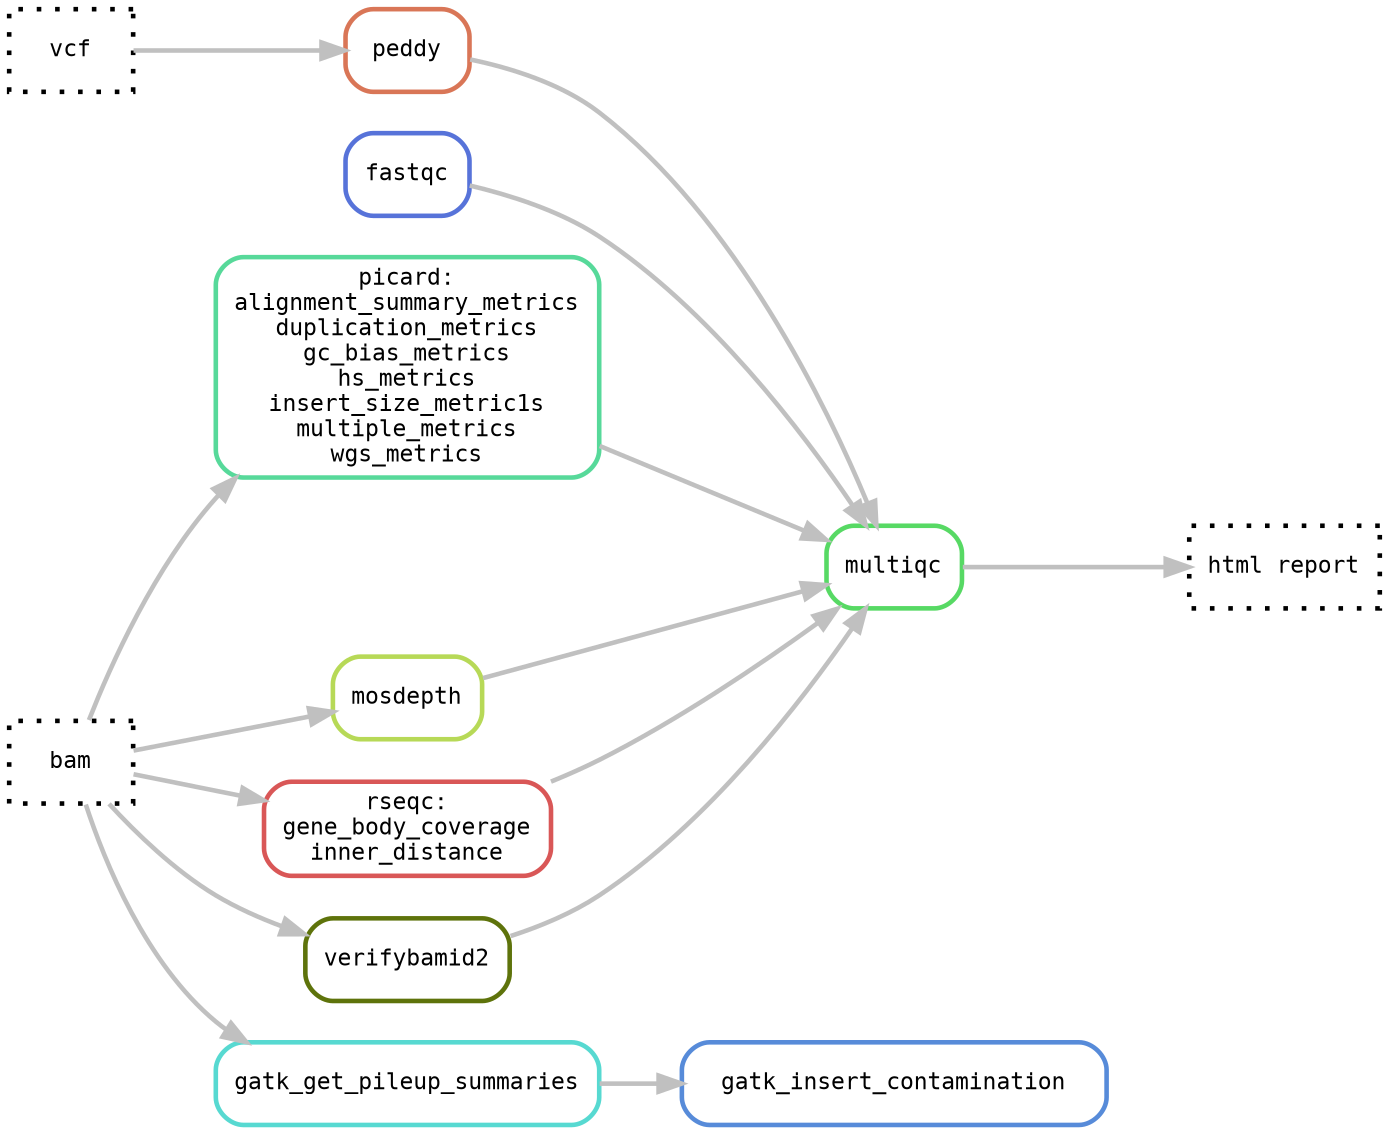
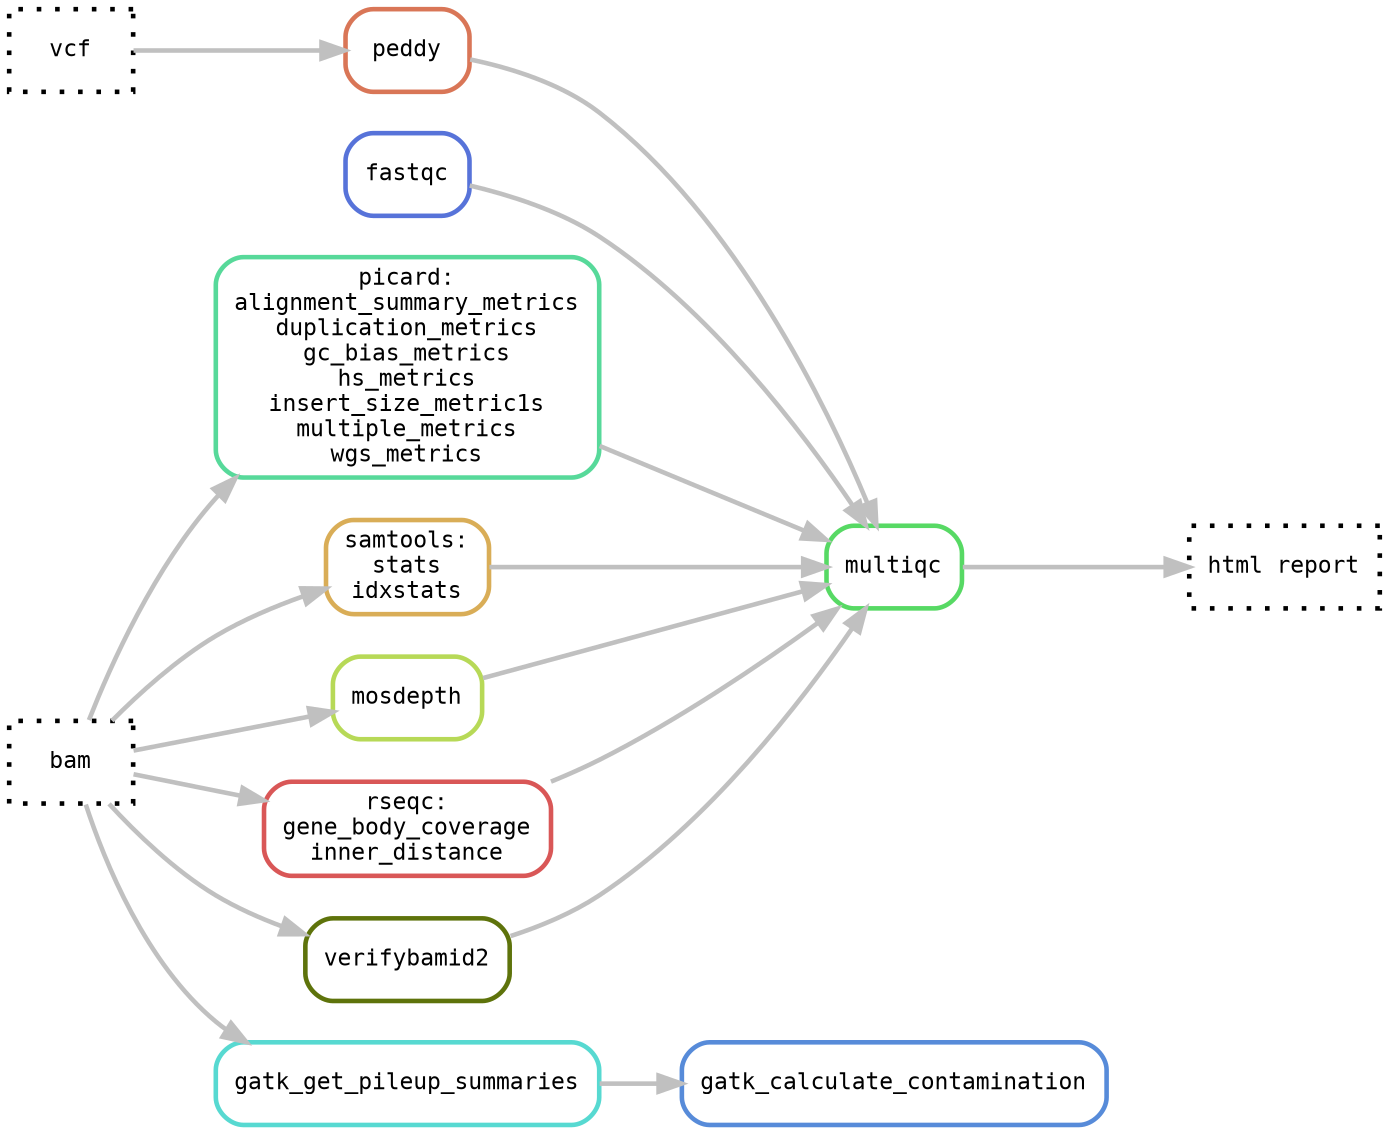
none -> (408, 567)
(894, 1084) -> (894, 1084)
